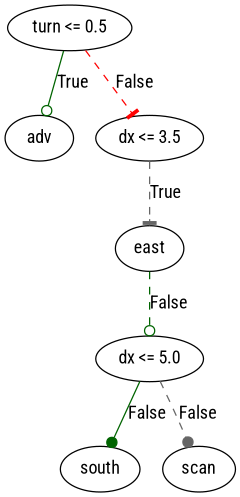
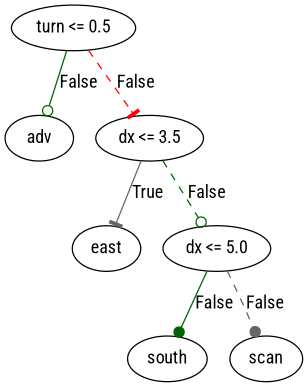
(73, 83) -> (79, 83)
(150, 190) -> (129, 191)
(150, 299) -> (181, 189)
